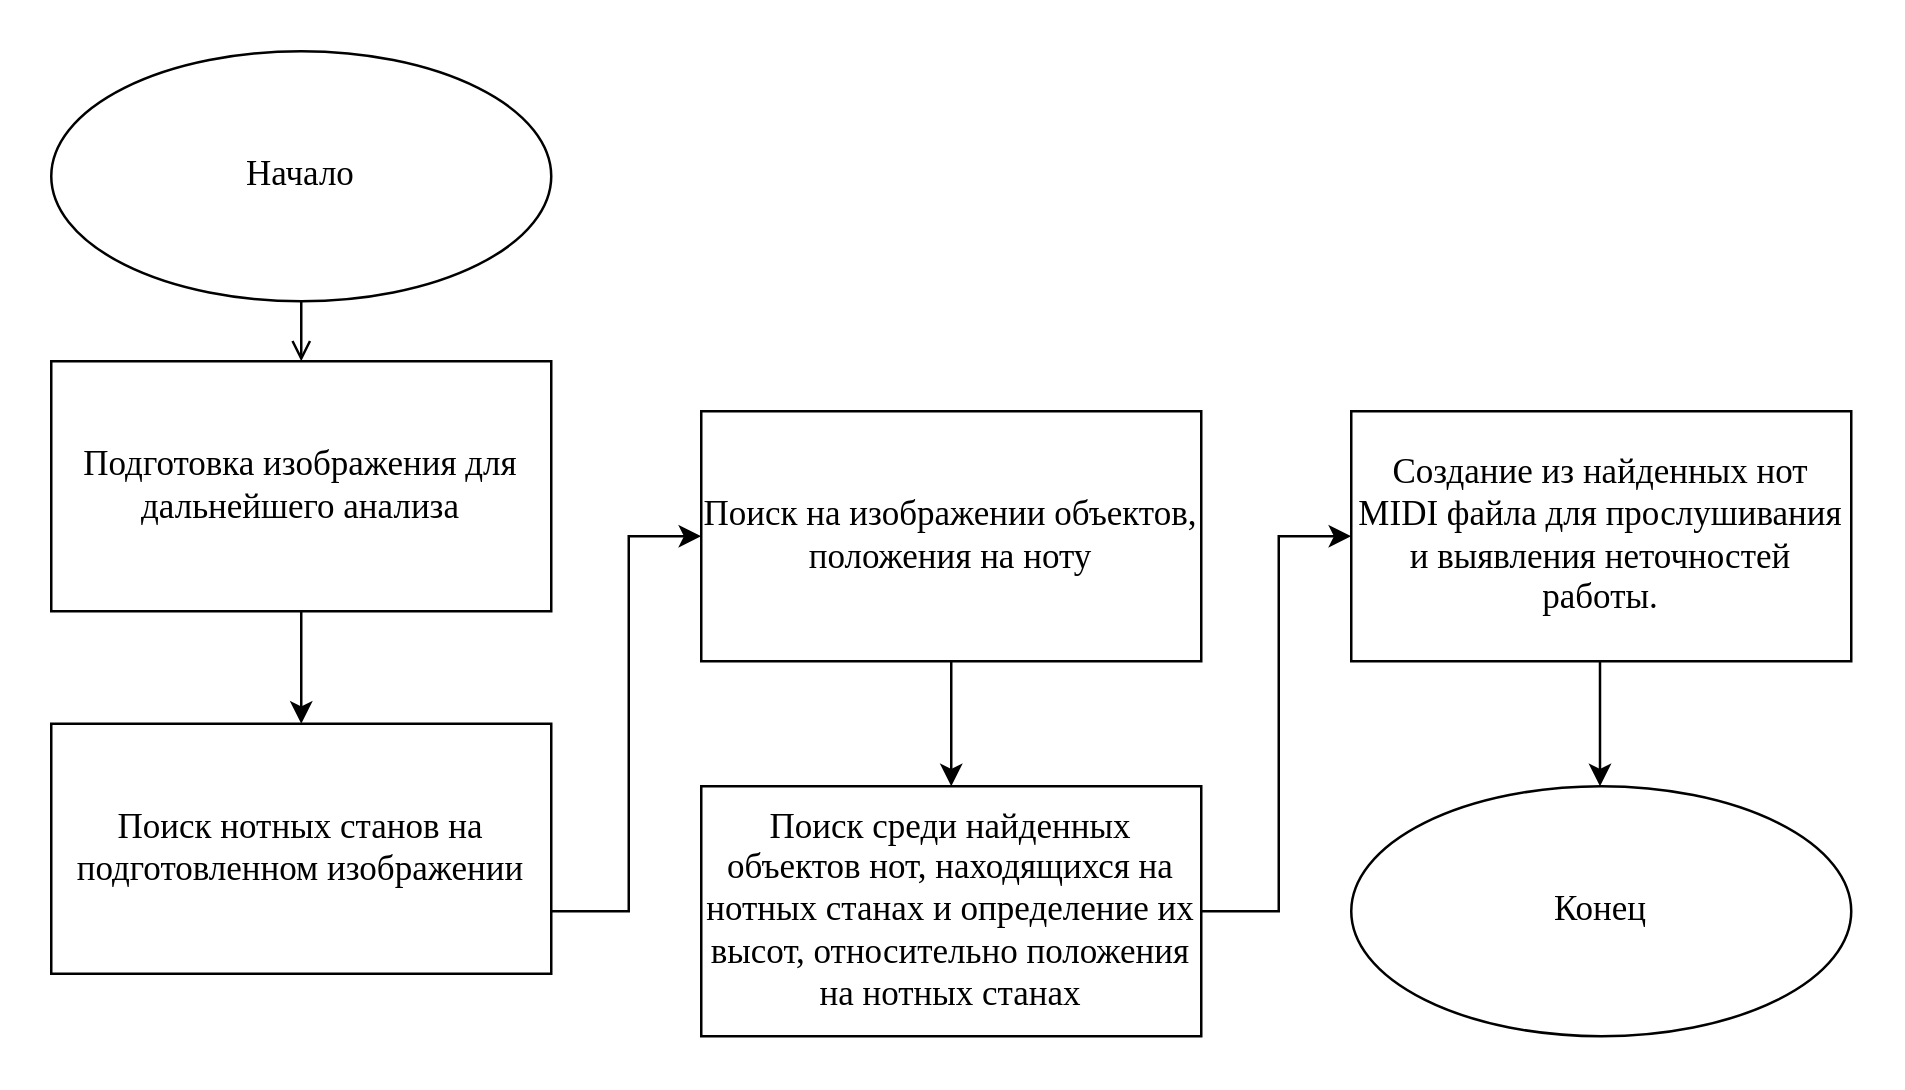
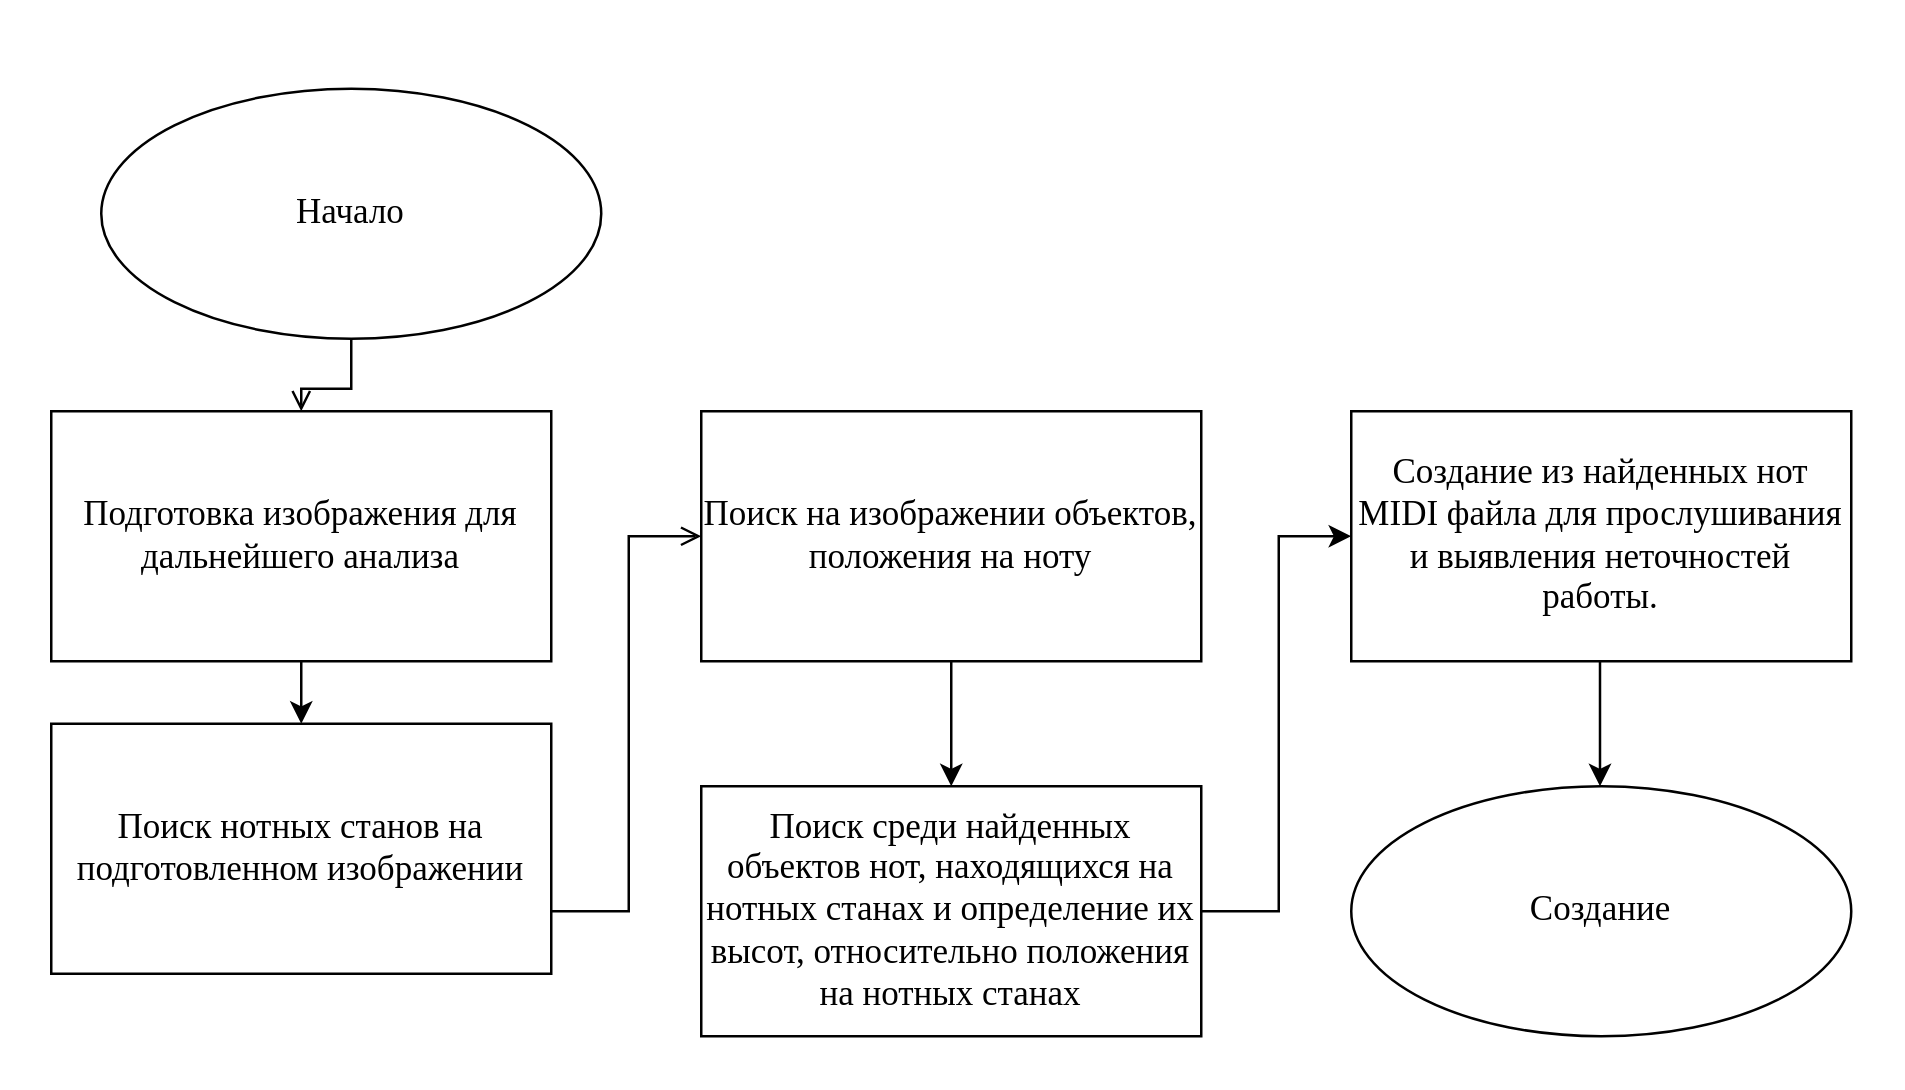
(301, 176) -> (351, 214)
(301, 486) -> (301, 536)
(683, 536) -> (687, 536)
(1601, 911) -> (1601, 911)
